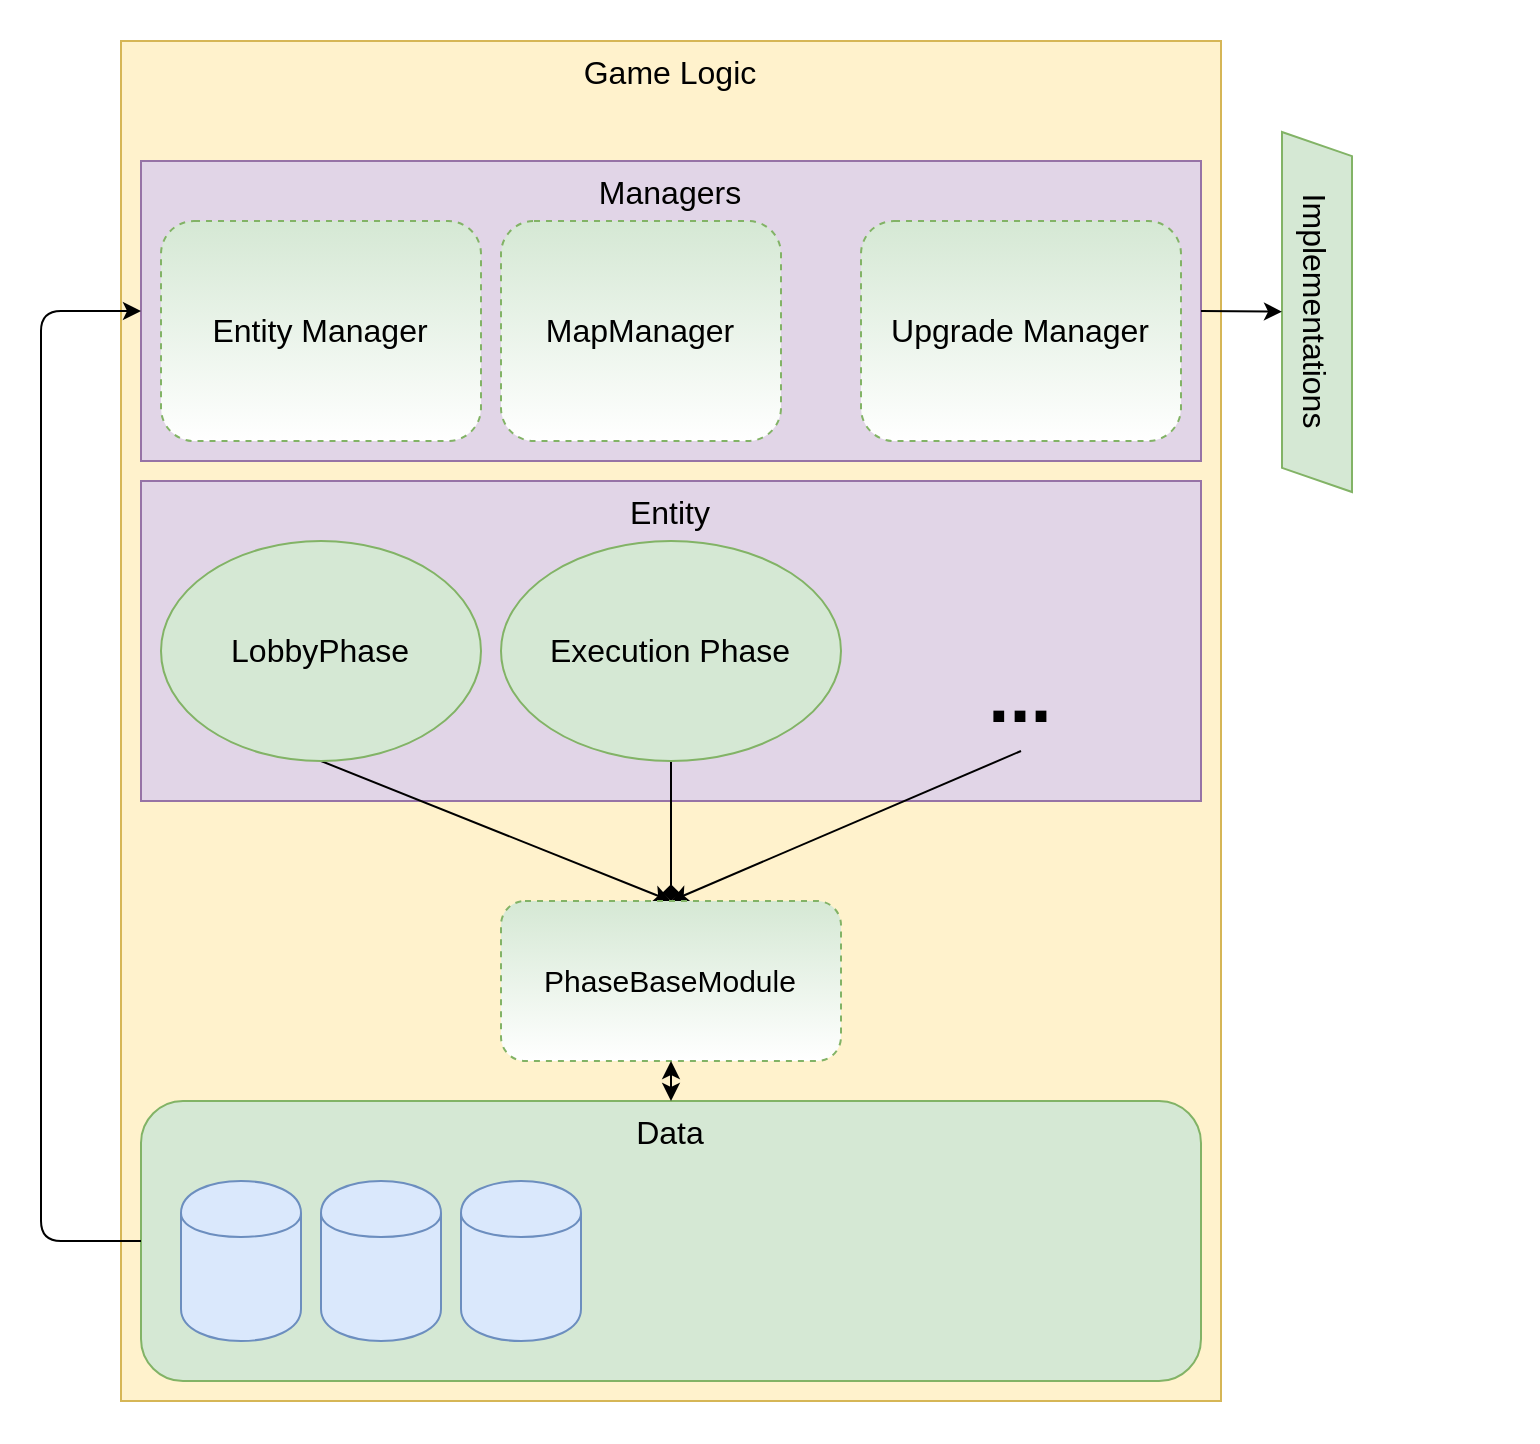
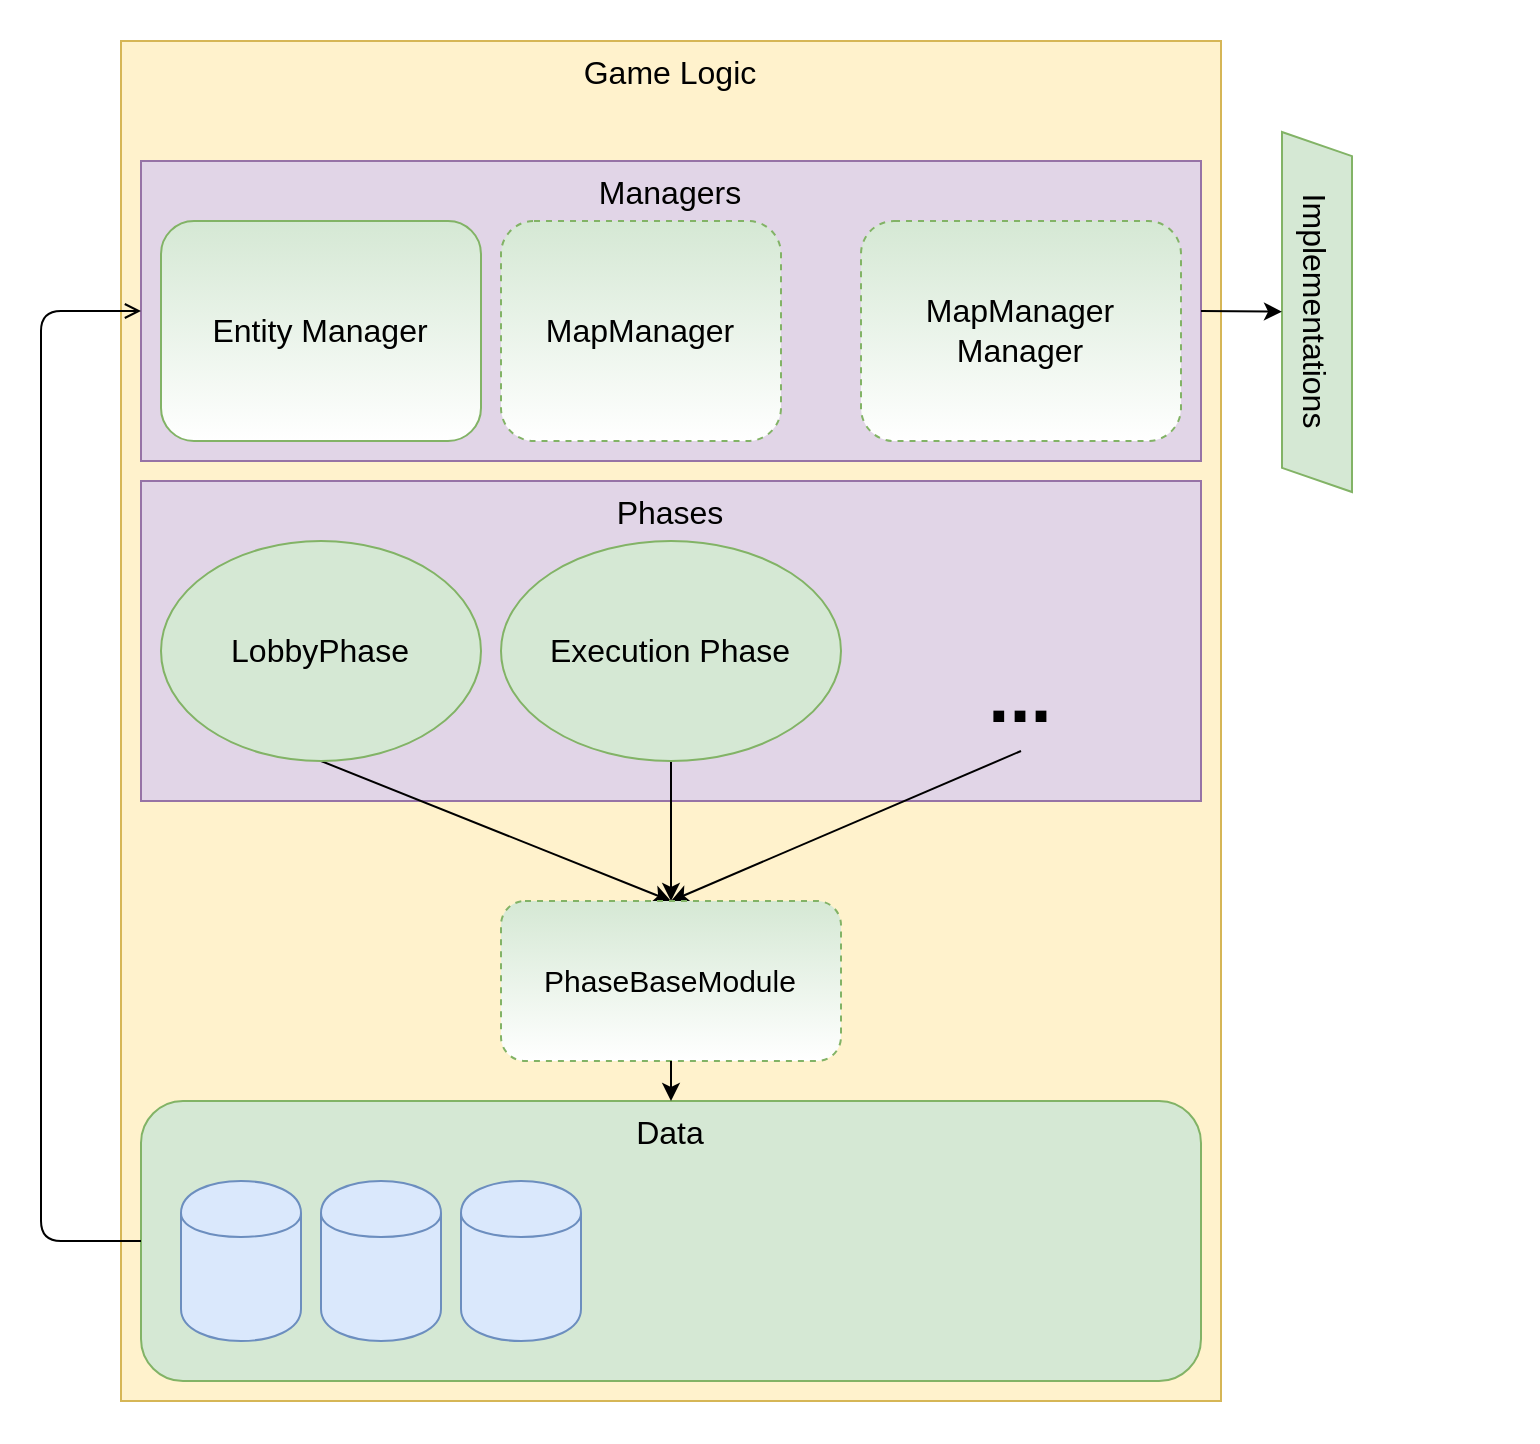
(126, 311) -> (128, 311)
(321, 331) -> (321, 331)
(1021, 331) -> (1021, 331)
(671, 514) -> (671, 514)
(671, 885) -> (671, 886)
(671, 1076) -> (671, 1069)
